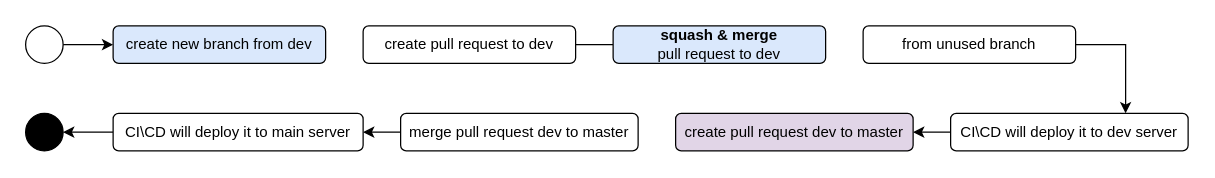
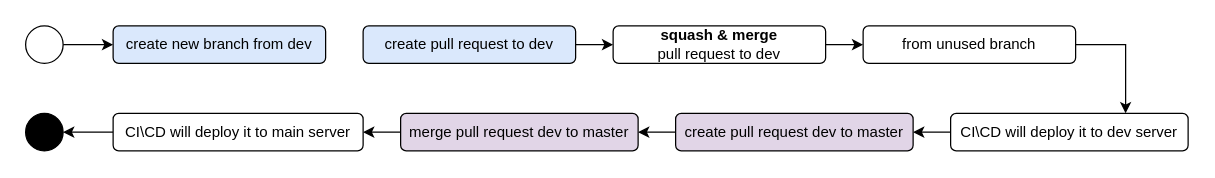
(469, 44) -> (469, 44)
(606, 44) -> (603, 44)
(719, 44) -> (719, 44)
none -> (849, 44)
(519, 132) -> (519, 132)
none -> (653, 132)
